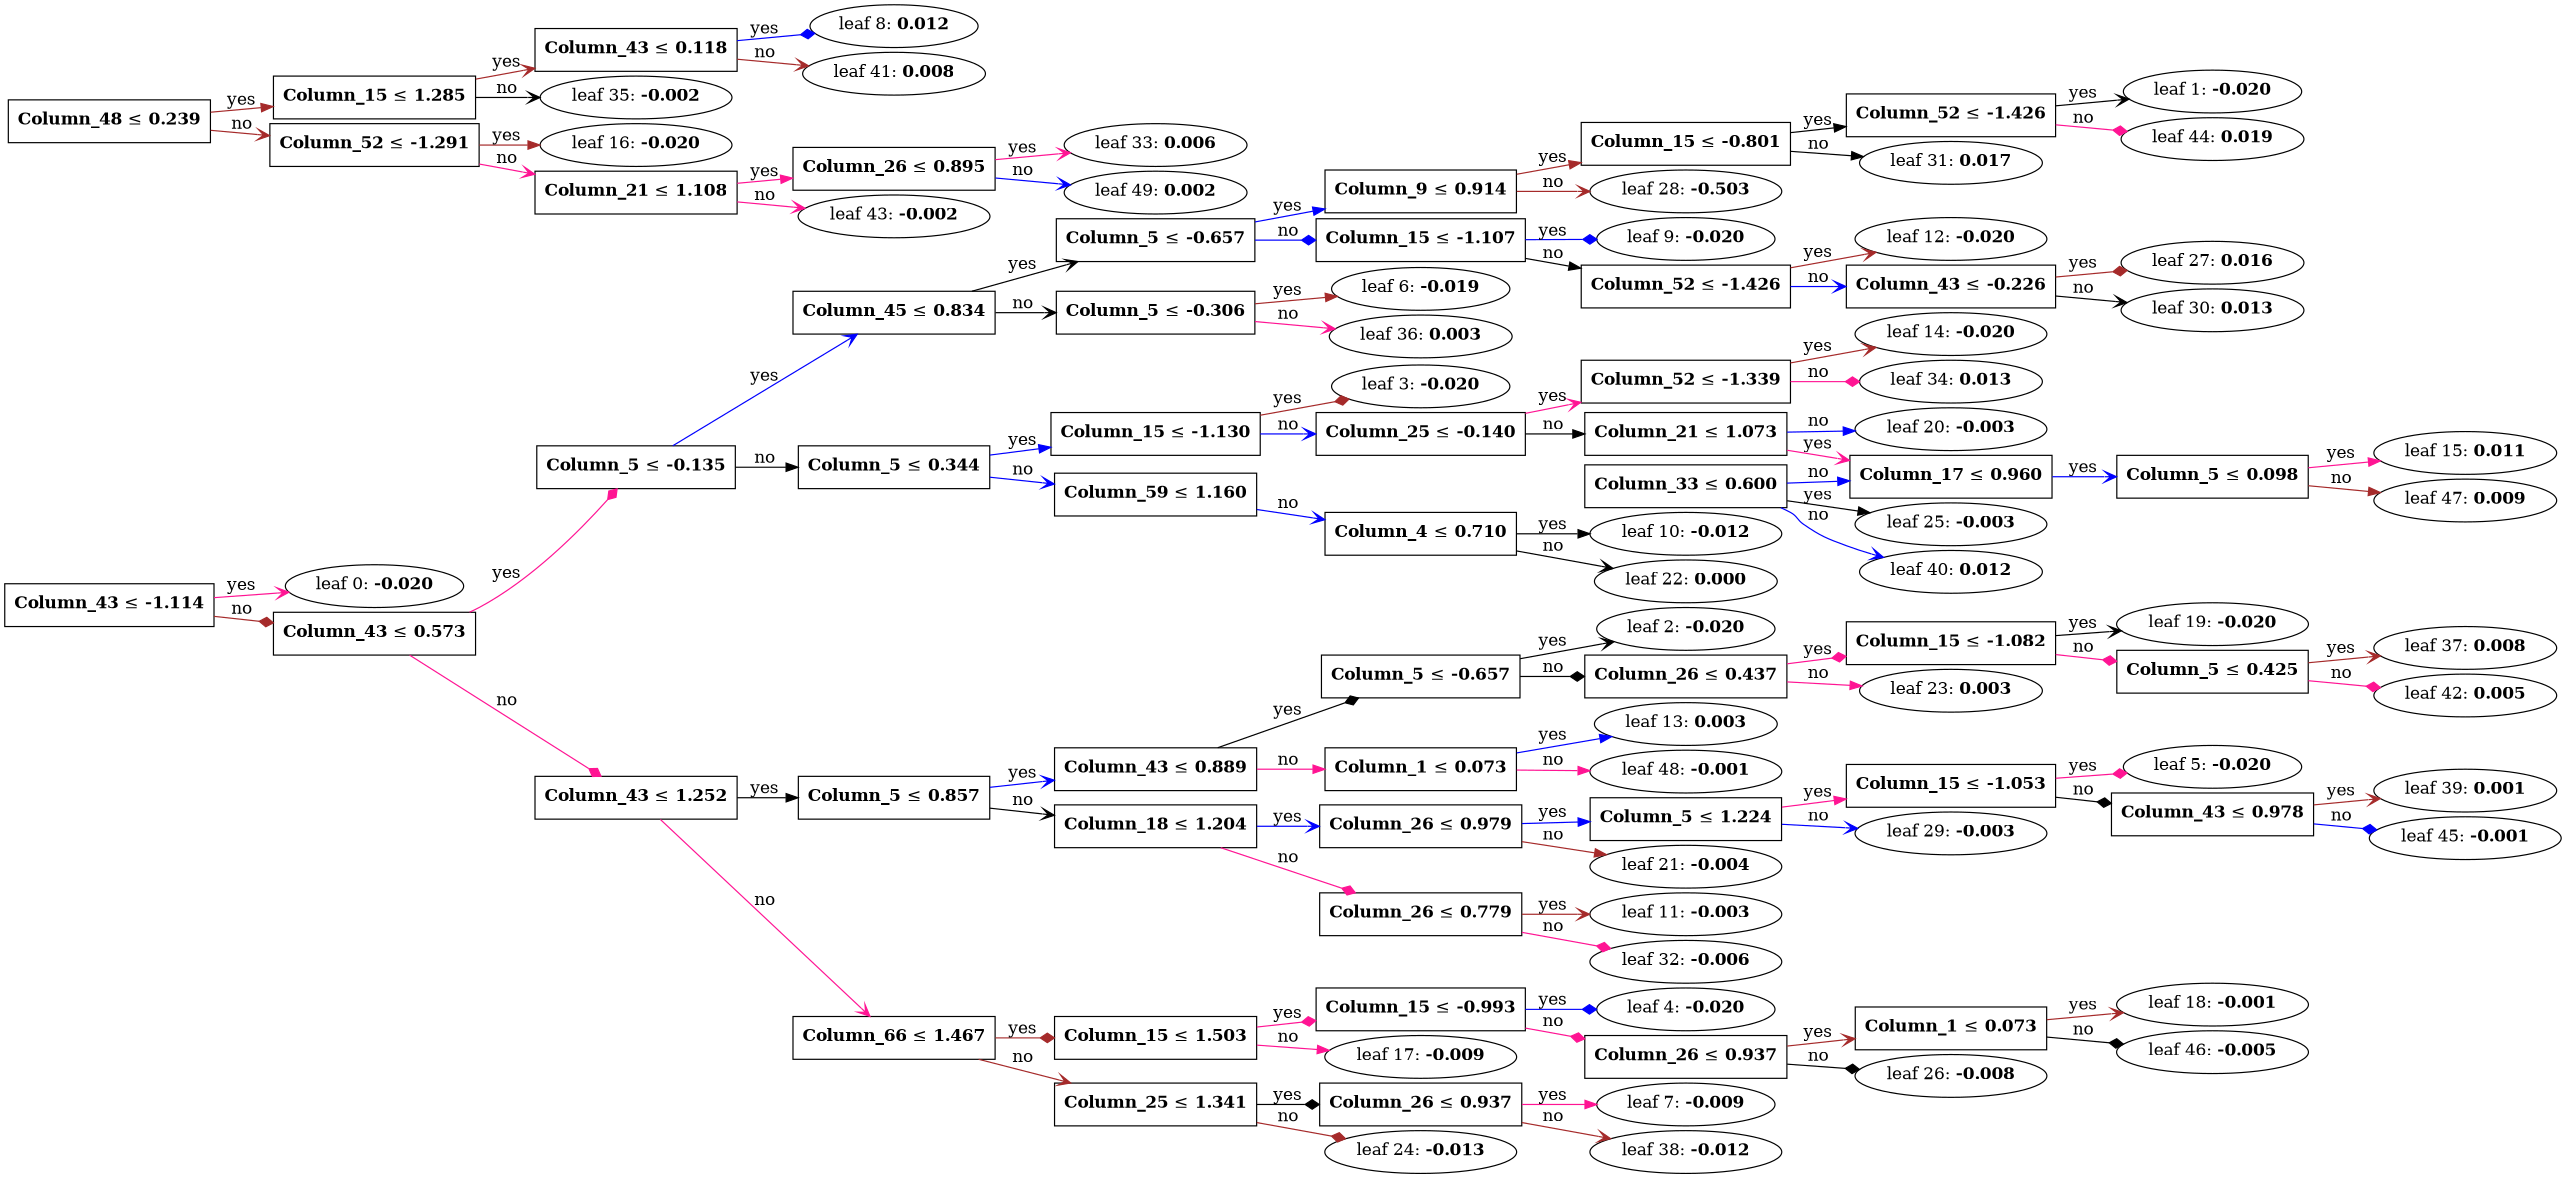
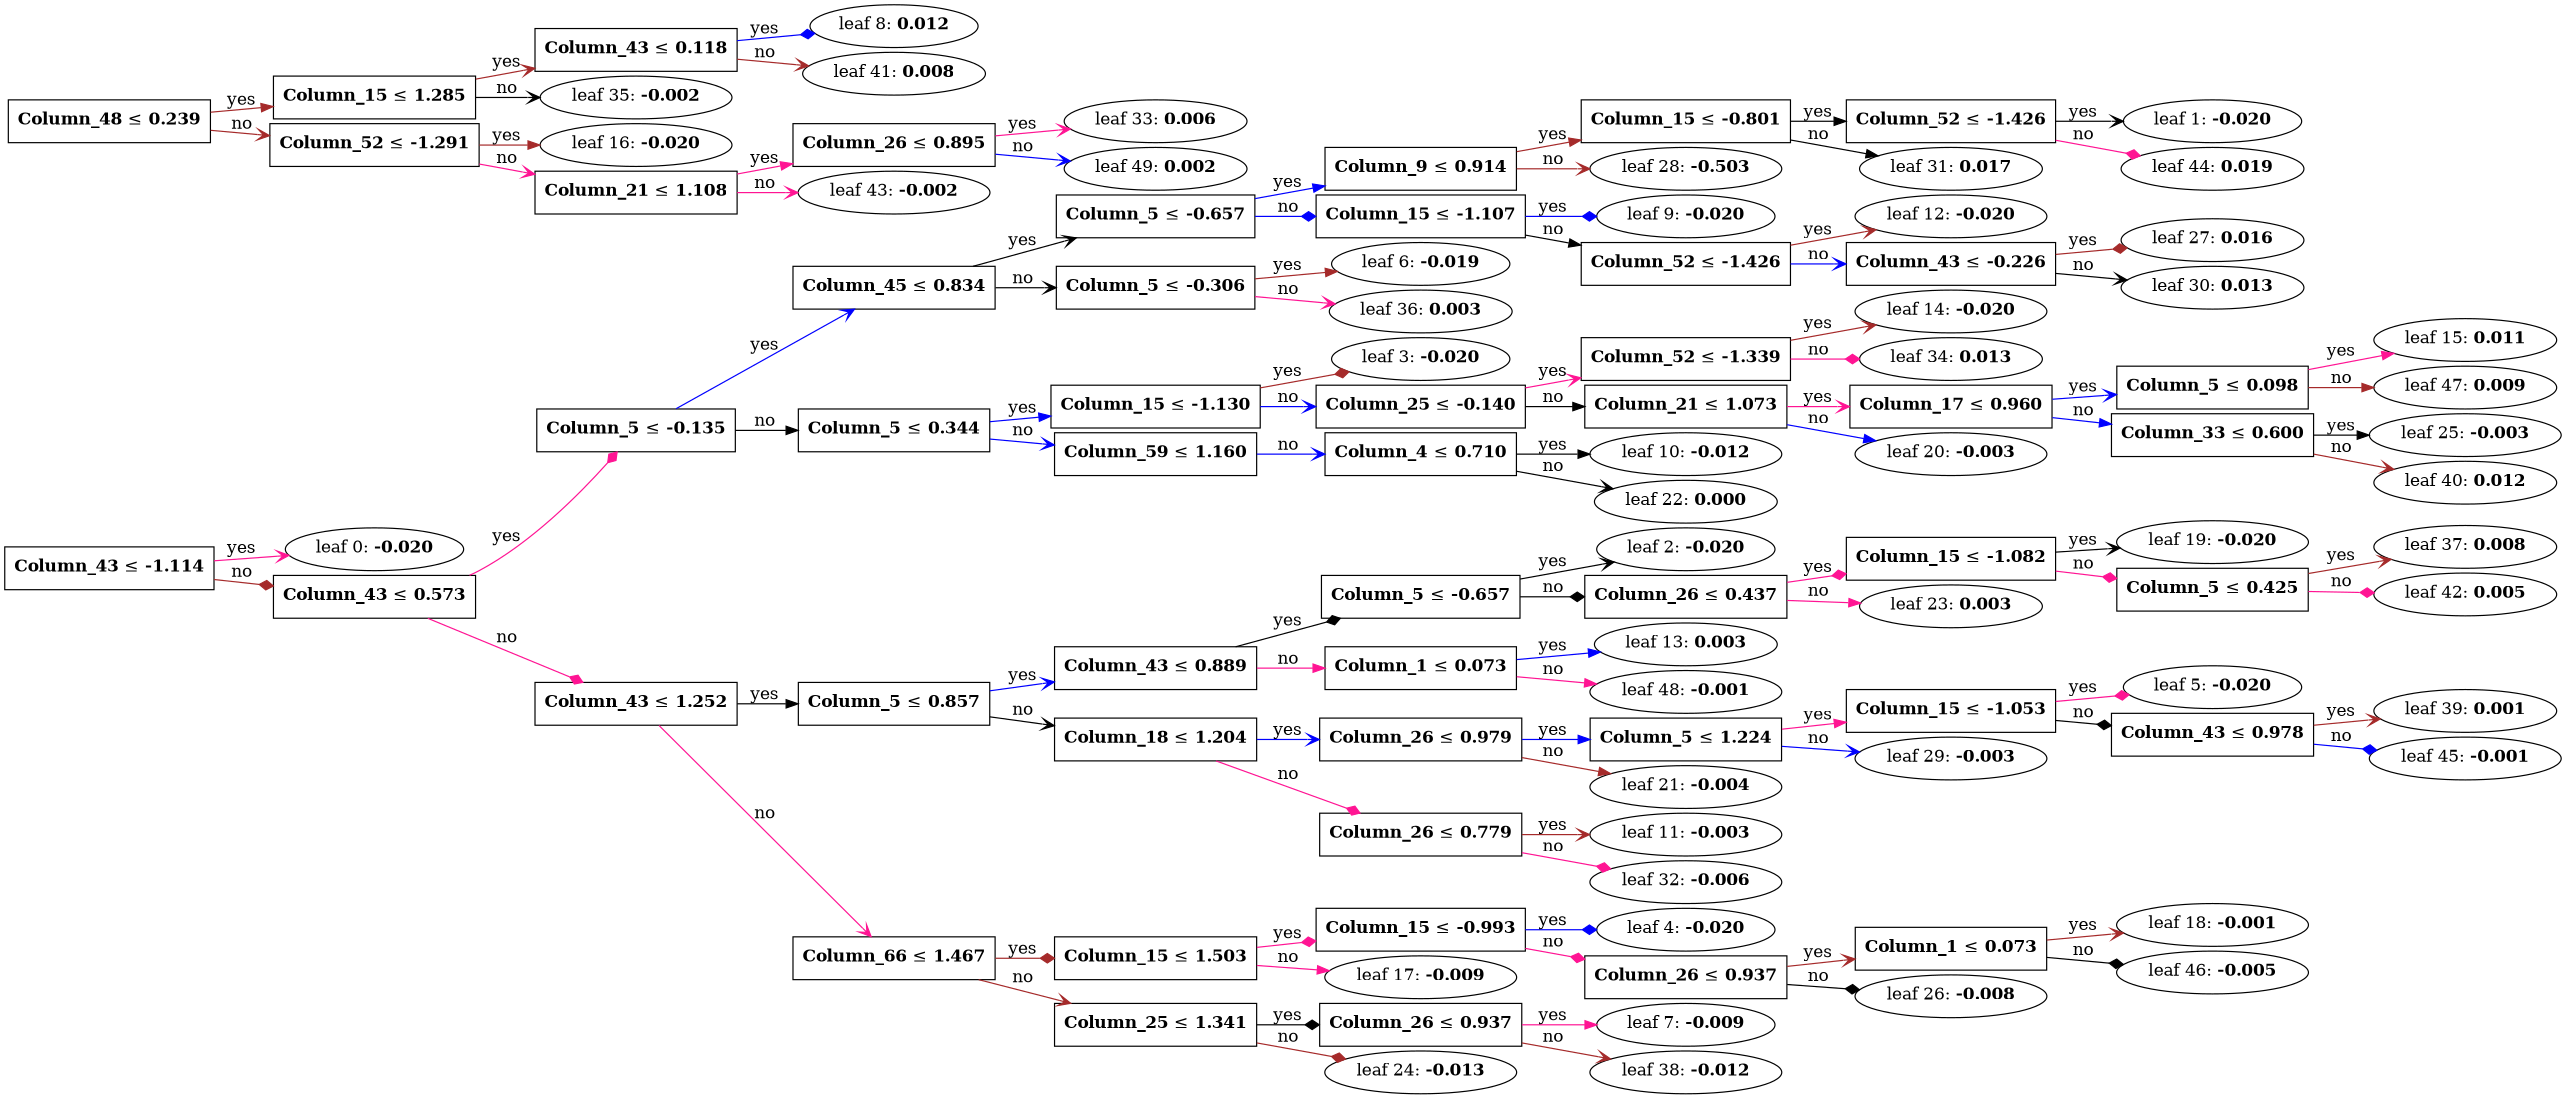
(1812, 482) -> (2076, 420)
(1823, 536) -> (2348, 461)
